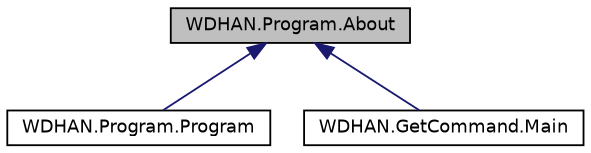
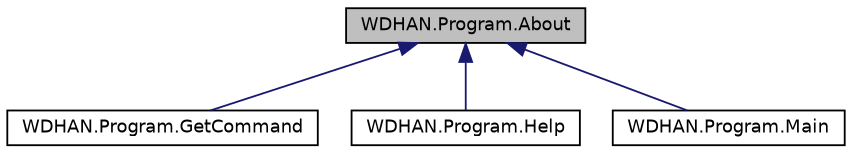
(139, 128) -> (163, 128)
(444, 128) -> (729, 128)
none -> (466, 128)
